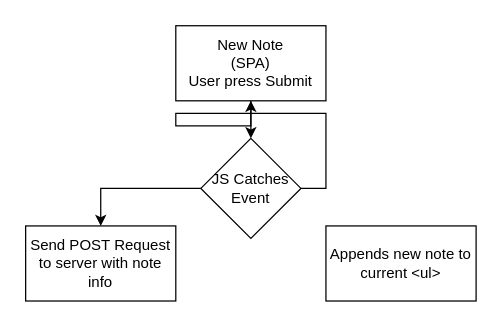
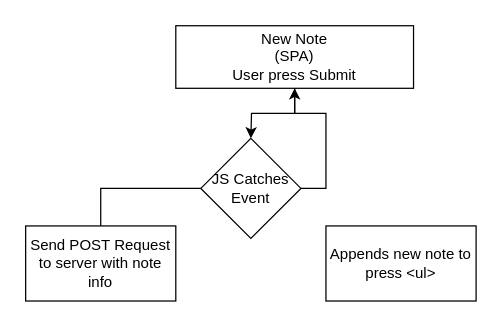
(251, 63) -> (294, 57)
(101, 216) -> (101, 220)
(401, 263) -> (401, 263)
